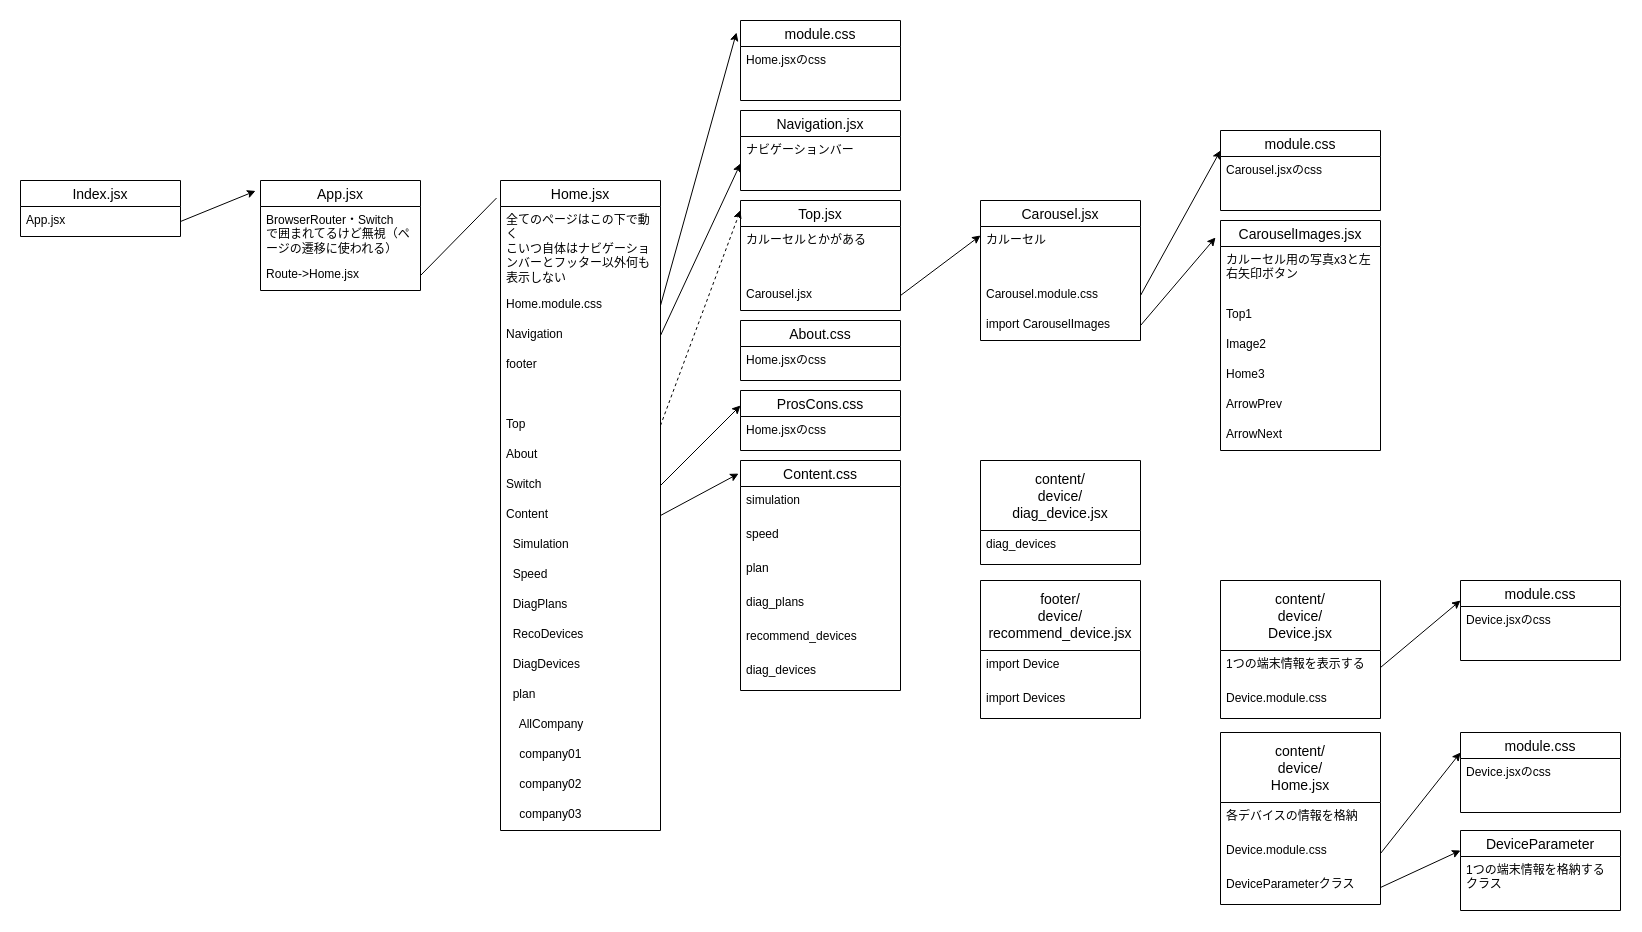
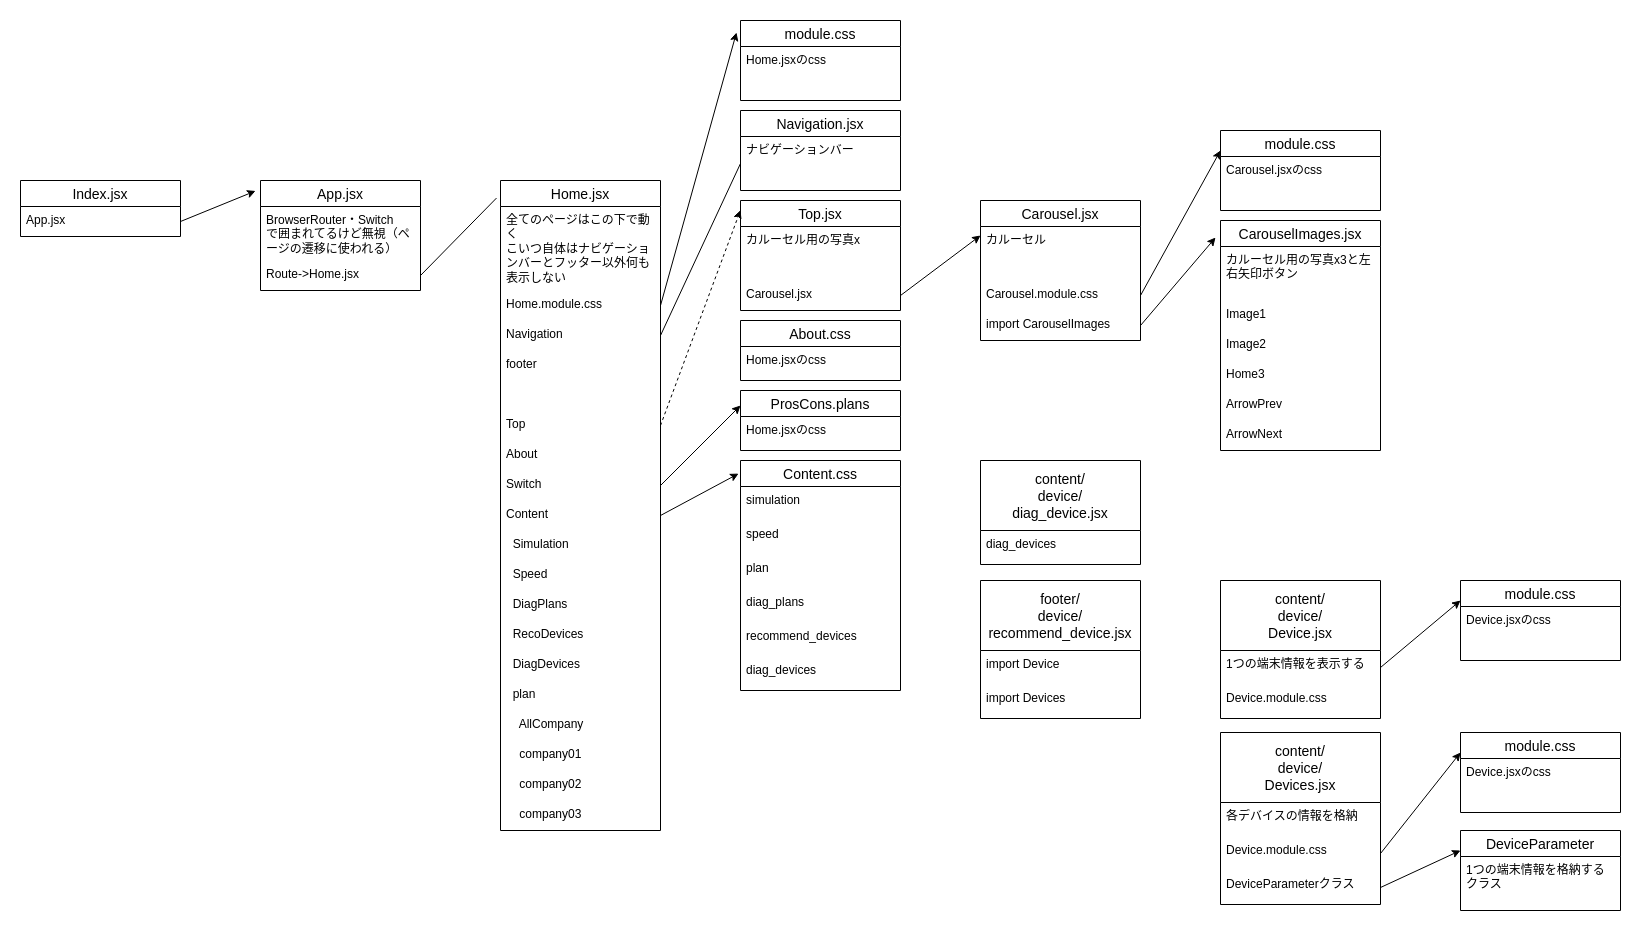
(737, 171) -> (738, 170)
(807, 241) -> (804, 241)
(1240, 315) -> (1247, 315)
(820, 404) -> (820, 404)
(1300, 751) -> (1300, 751)
